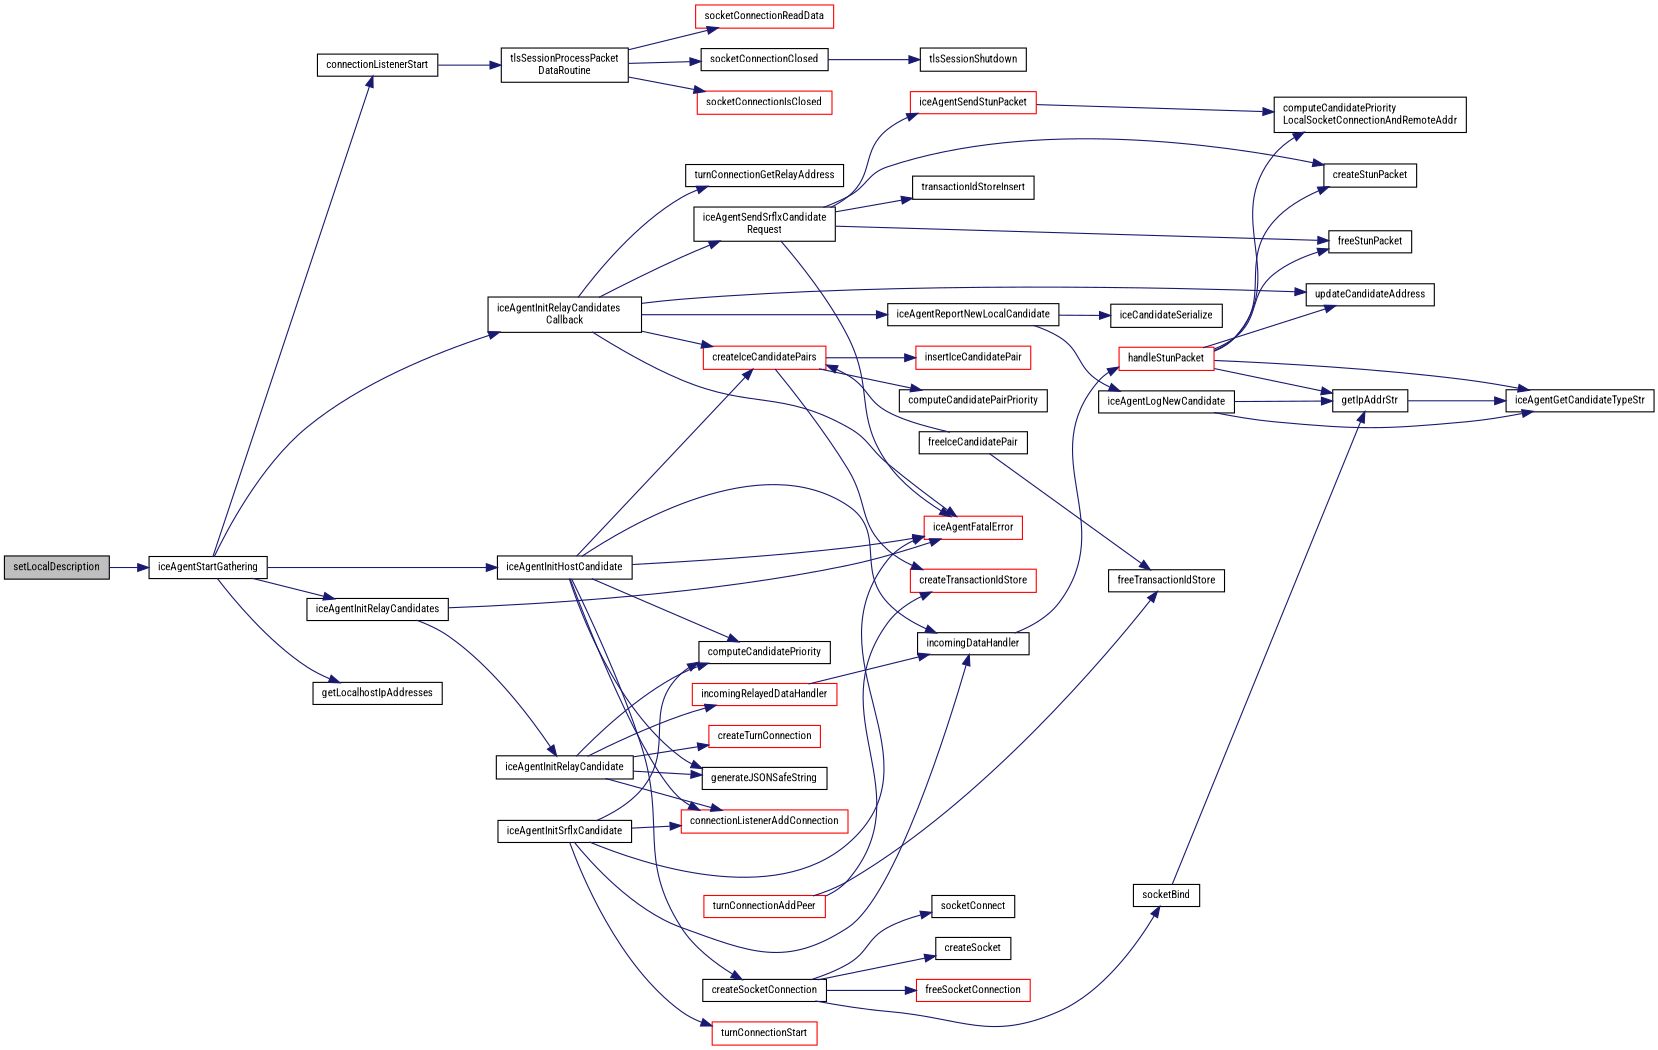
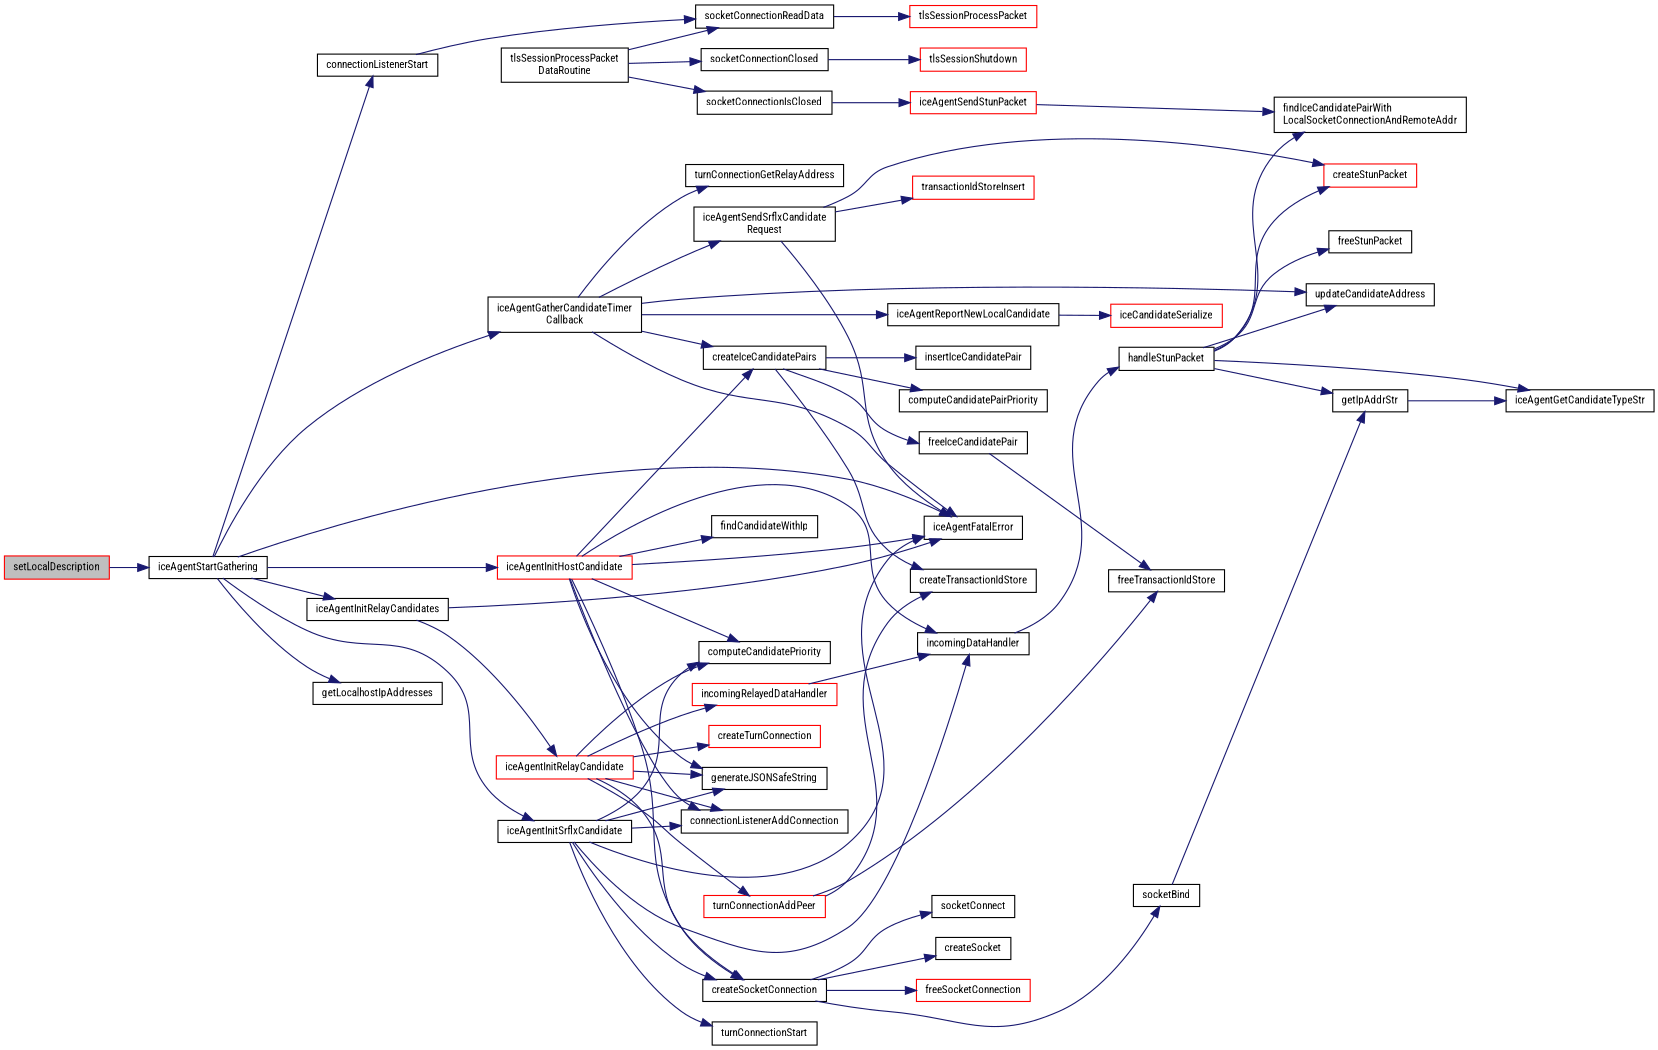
(765, 17) -> (765, 17)
none -> (973, 17)
(973, 60) -> (973, 60)
(464, 65) -> (549, 30)
(765, 103) -> (765, 103)
(1370, 115) -> (1370, 115)
(868, 162) -> (866, 103)
(1370, 176) -> (1370, 176)
(973, 188) -> (973, 188)
(1077, 233) -> none
(565, 315) -> (565, 315)
(1167, 316) -> (1167, 316)
(765, 358) -> (765, 358)
(973, 358) -> (973, 358)
(1167, 359) -> (1167, 359)
(1167, 402) -> none
(887, 411) -> (850, 397)
none -> (588, 475)
none -> (765, 527)
(973, 528) -> (973, 528)
(57, 568) -> (57, 568)
(565, 568) -> (565, 568)
(973, 581) -> (973, 581)
none -> (416, 651)
(565, 767) -> (565, 767)
none -> (659, 806)
(765, 822) -> (765, 822)
none -> (670, 834)
none -> (663, 876)
none -> (630, 919)
(765, 1034) -> (765, 1034)
